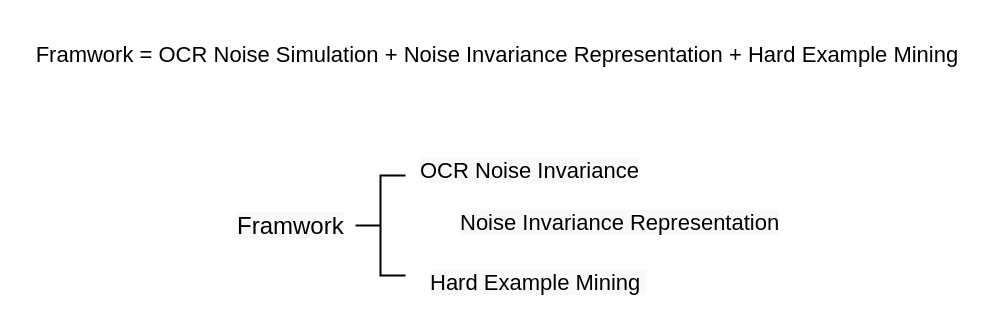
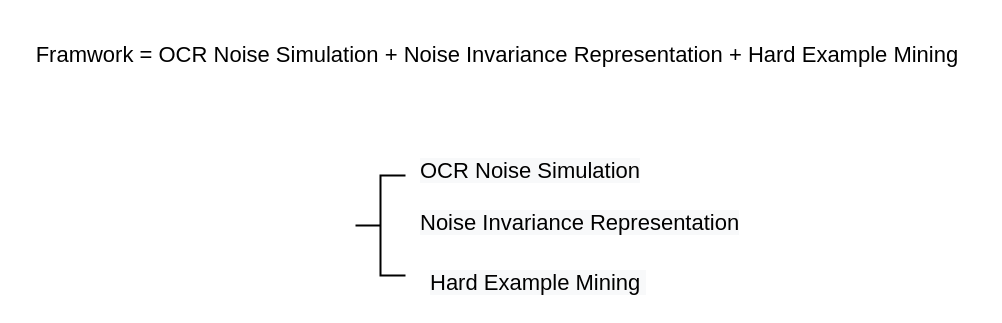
(532, 172) -> (527, 172)
(629, 222) -> (589, 222)
(296, 226) -> none
